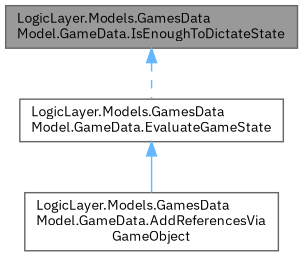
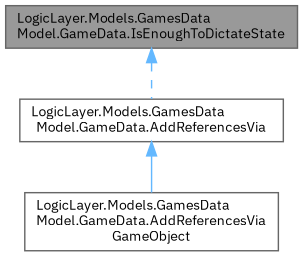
(152, 120) -> (152, 120)
